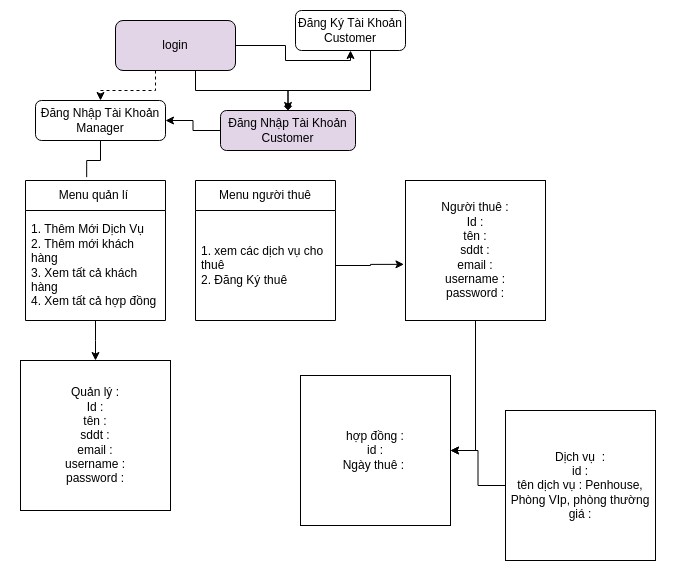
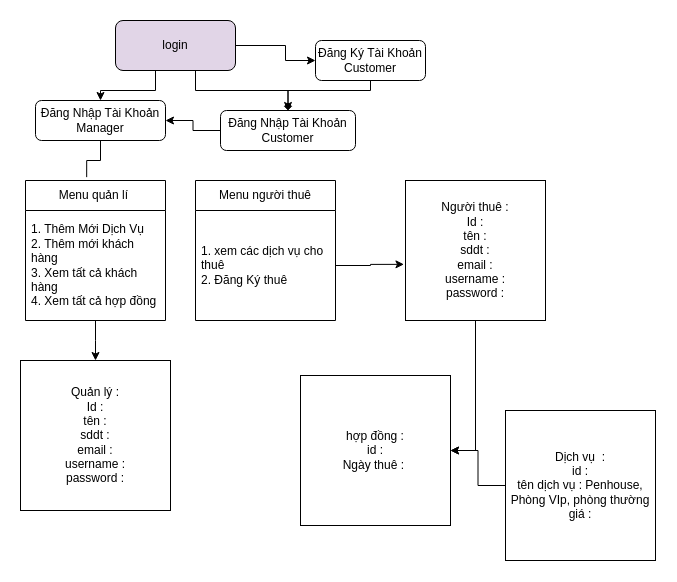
(351, 31) -> (371, 61)
(137, 91) -> (137, 91)
(288, 131) -> (288, 131)
